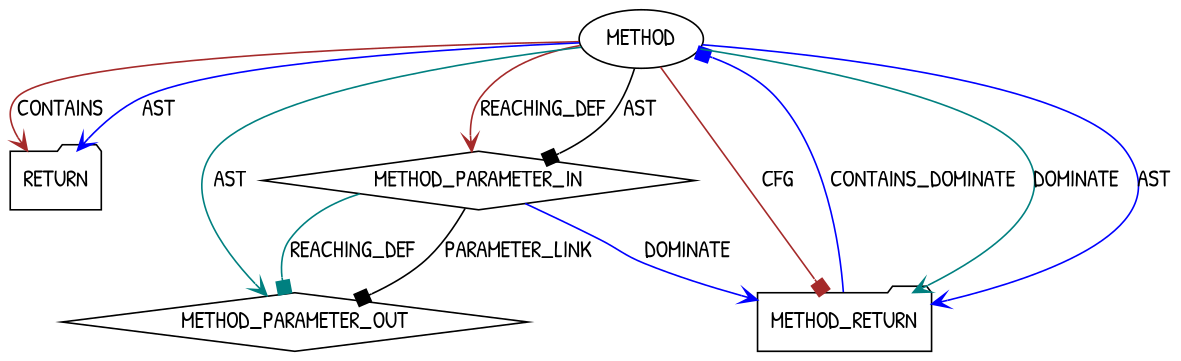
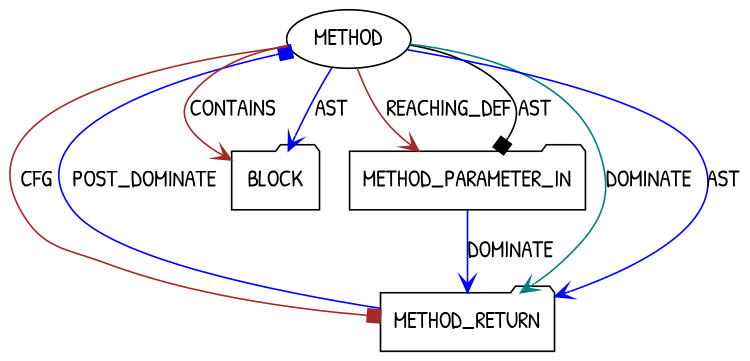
(56, 181) -> (276, 181)
(479, 181) -> (468, 181)
(923, 181) -> (145, 181)
(295, 322) -> none
